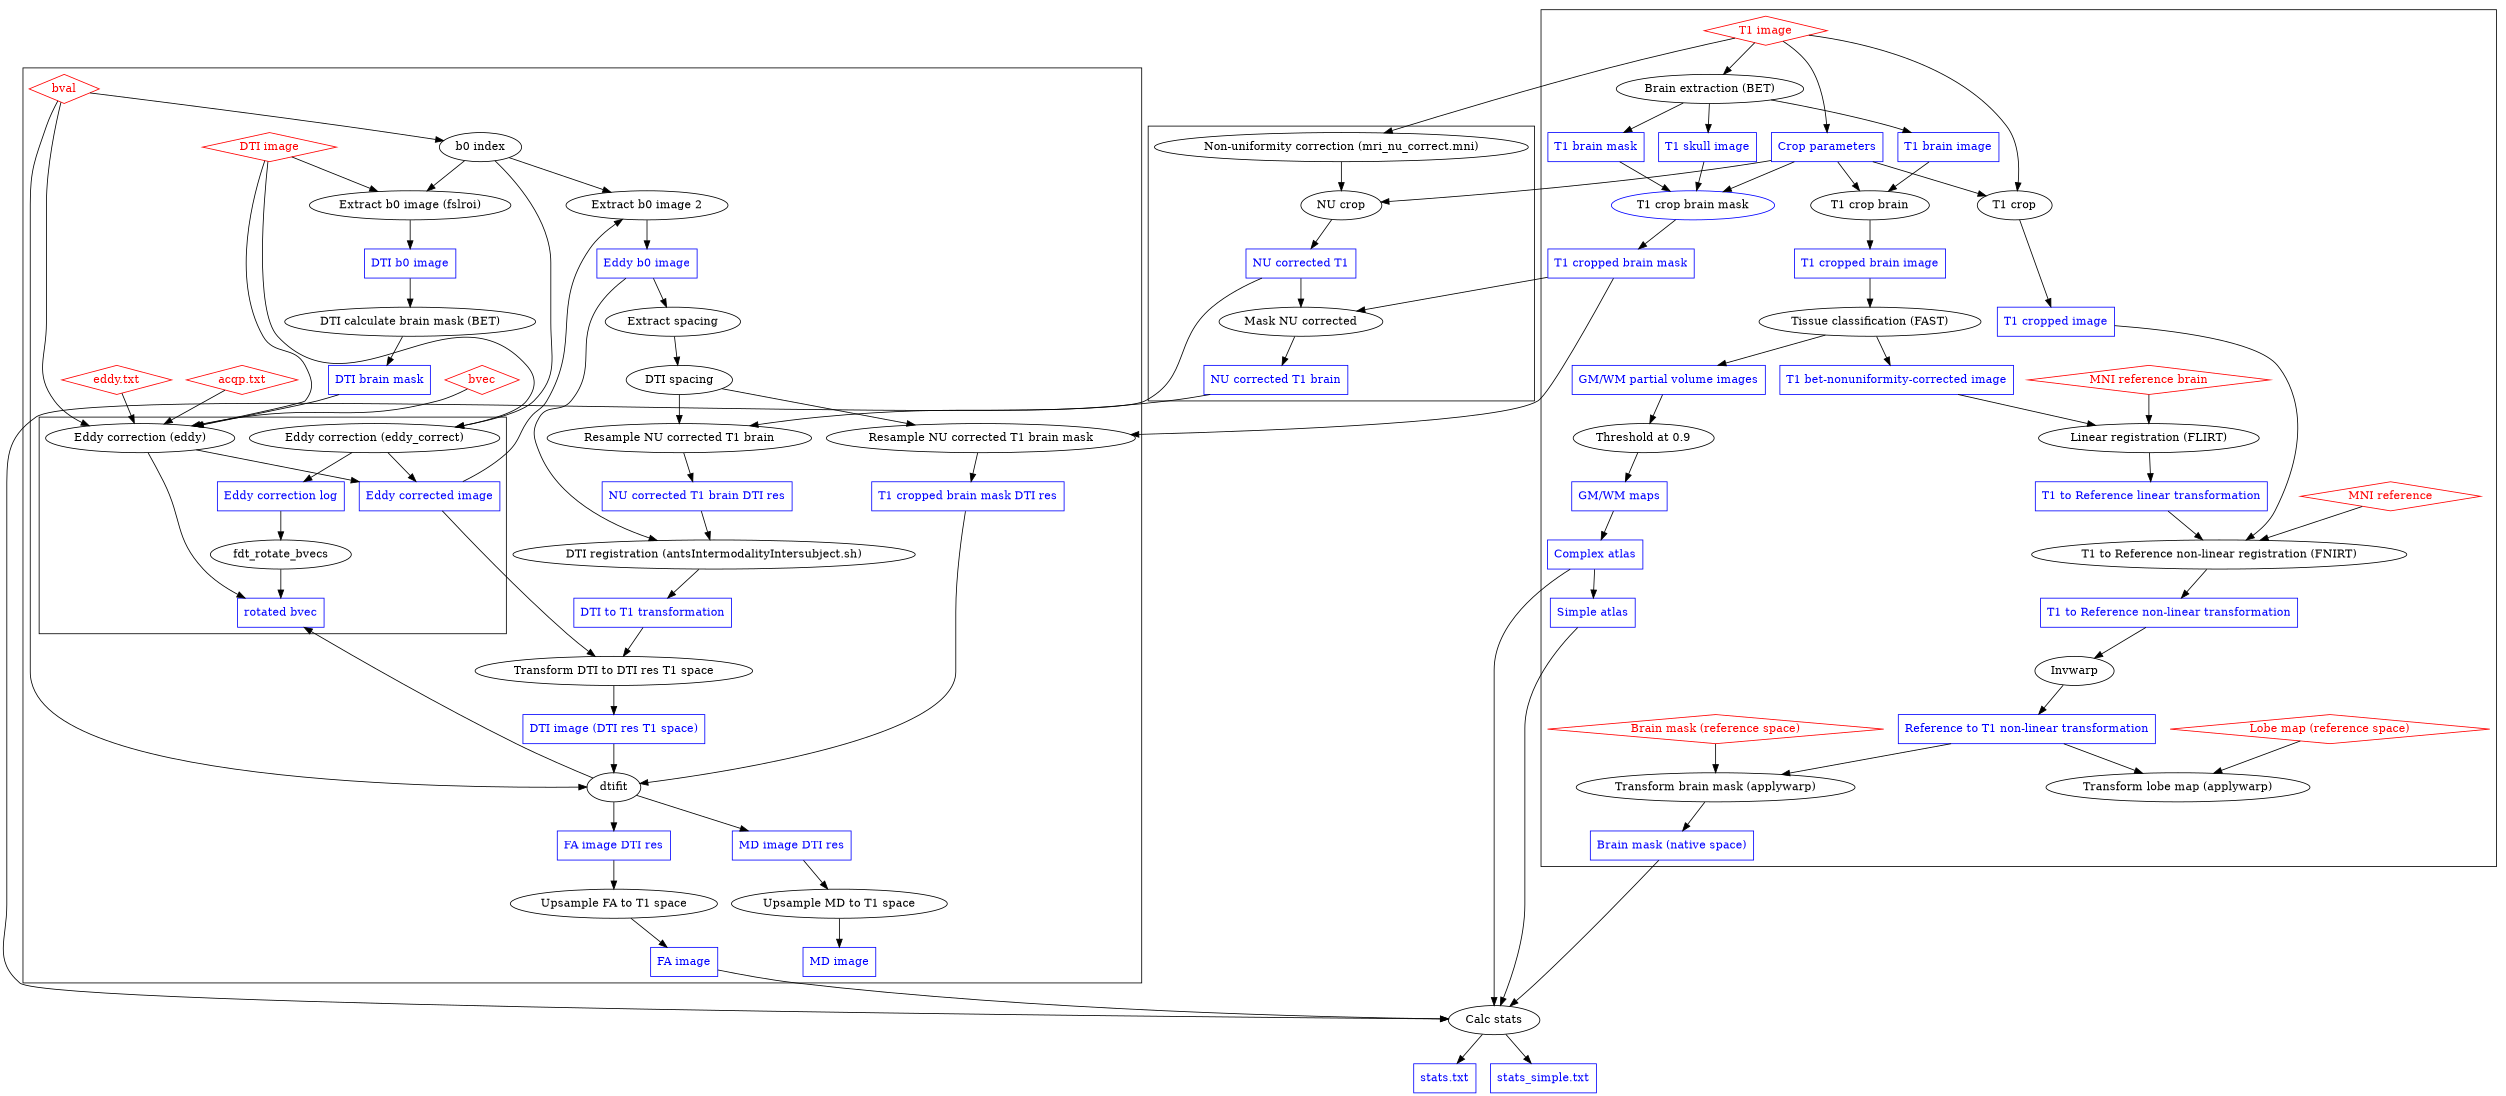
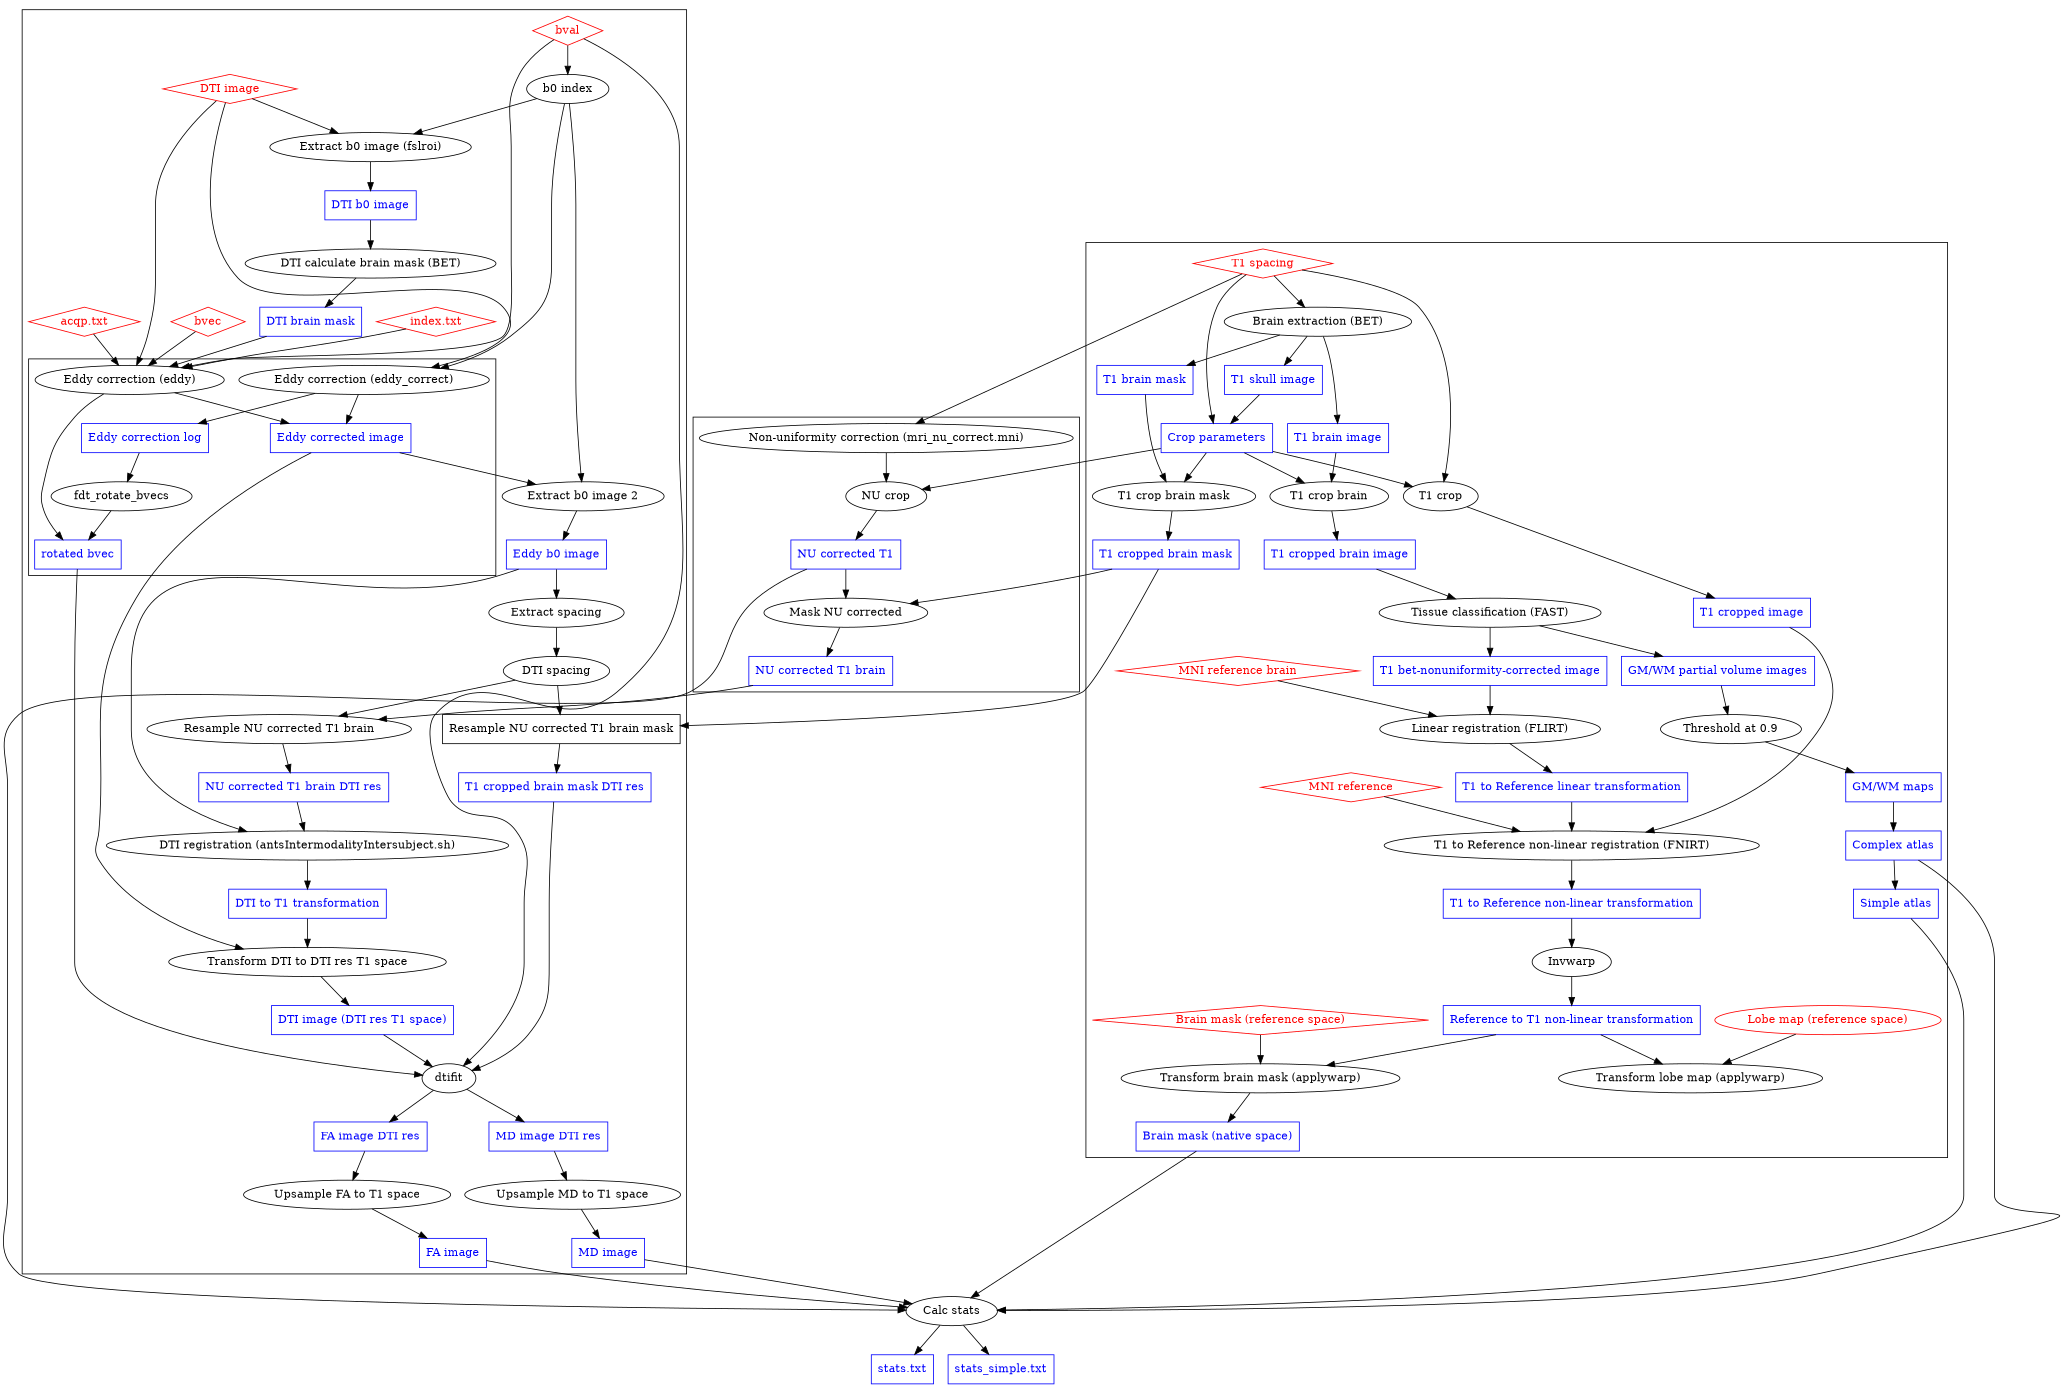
(1766, 31) -> (1263, 264)
(1700, 176) -> (1248, 406)
(1693, 205) -> (1174, 496)
(117, 380) -> (436, 322)
(981, 438) -> (561, 729)
(450, 709) -> (75, 951)
(2330, 729) -> (1828, 1020)
none -> (774, 1281)
